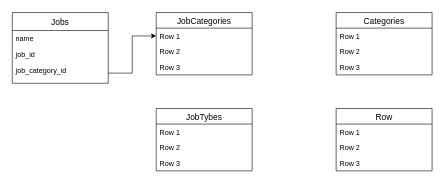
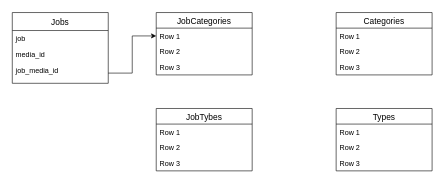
(24, 38) -> (22, 38)
(27, 54) -> (30, 54)
(45, 71) -> (38, 71)
(384, 117) -> (384, 117)
